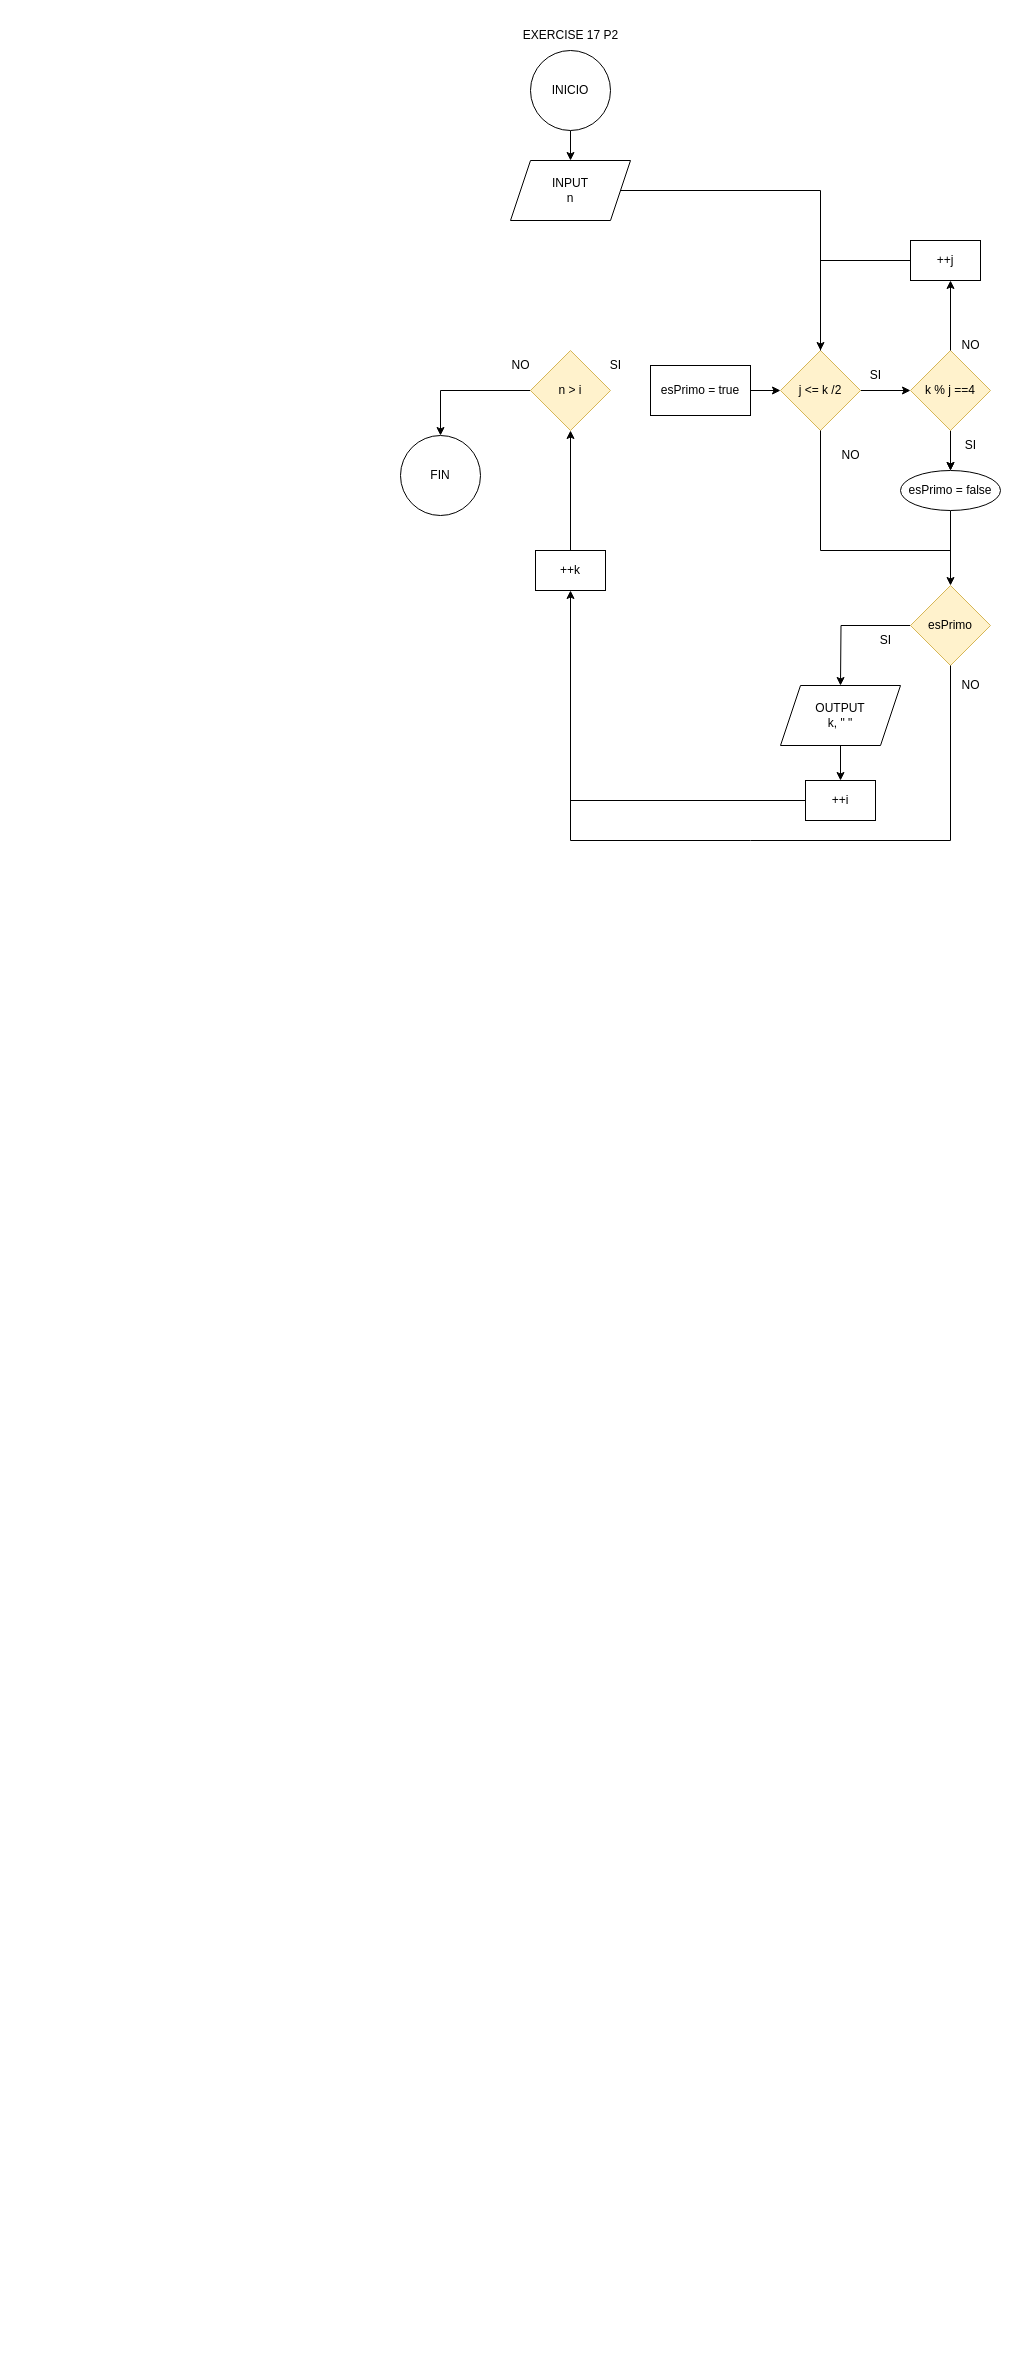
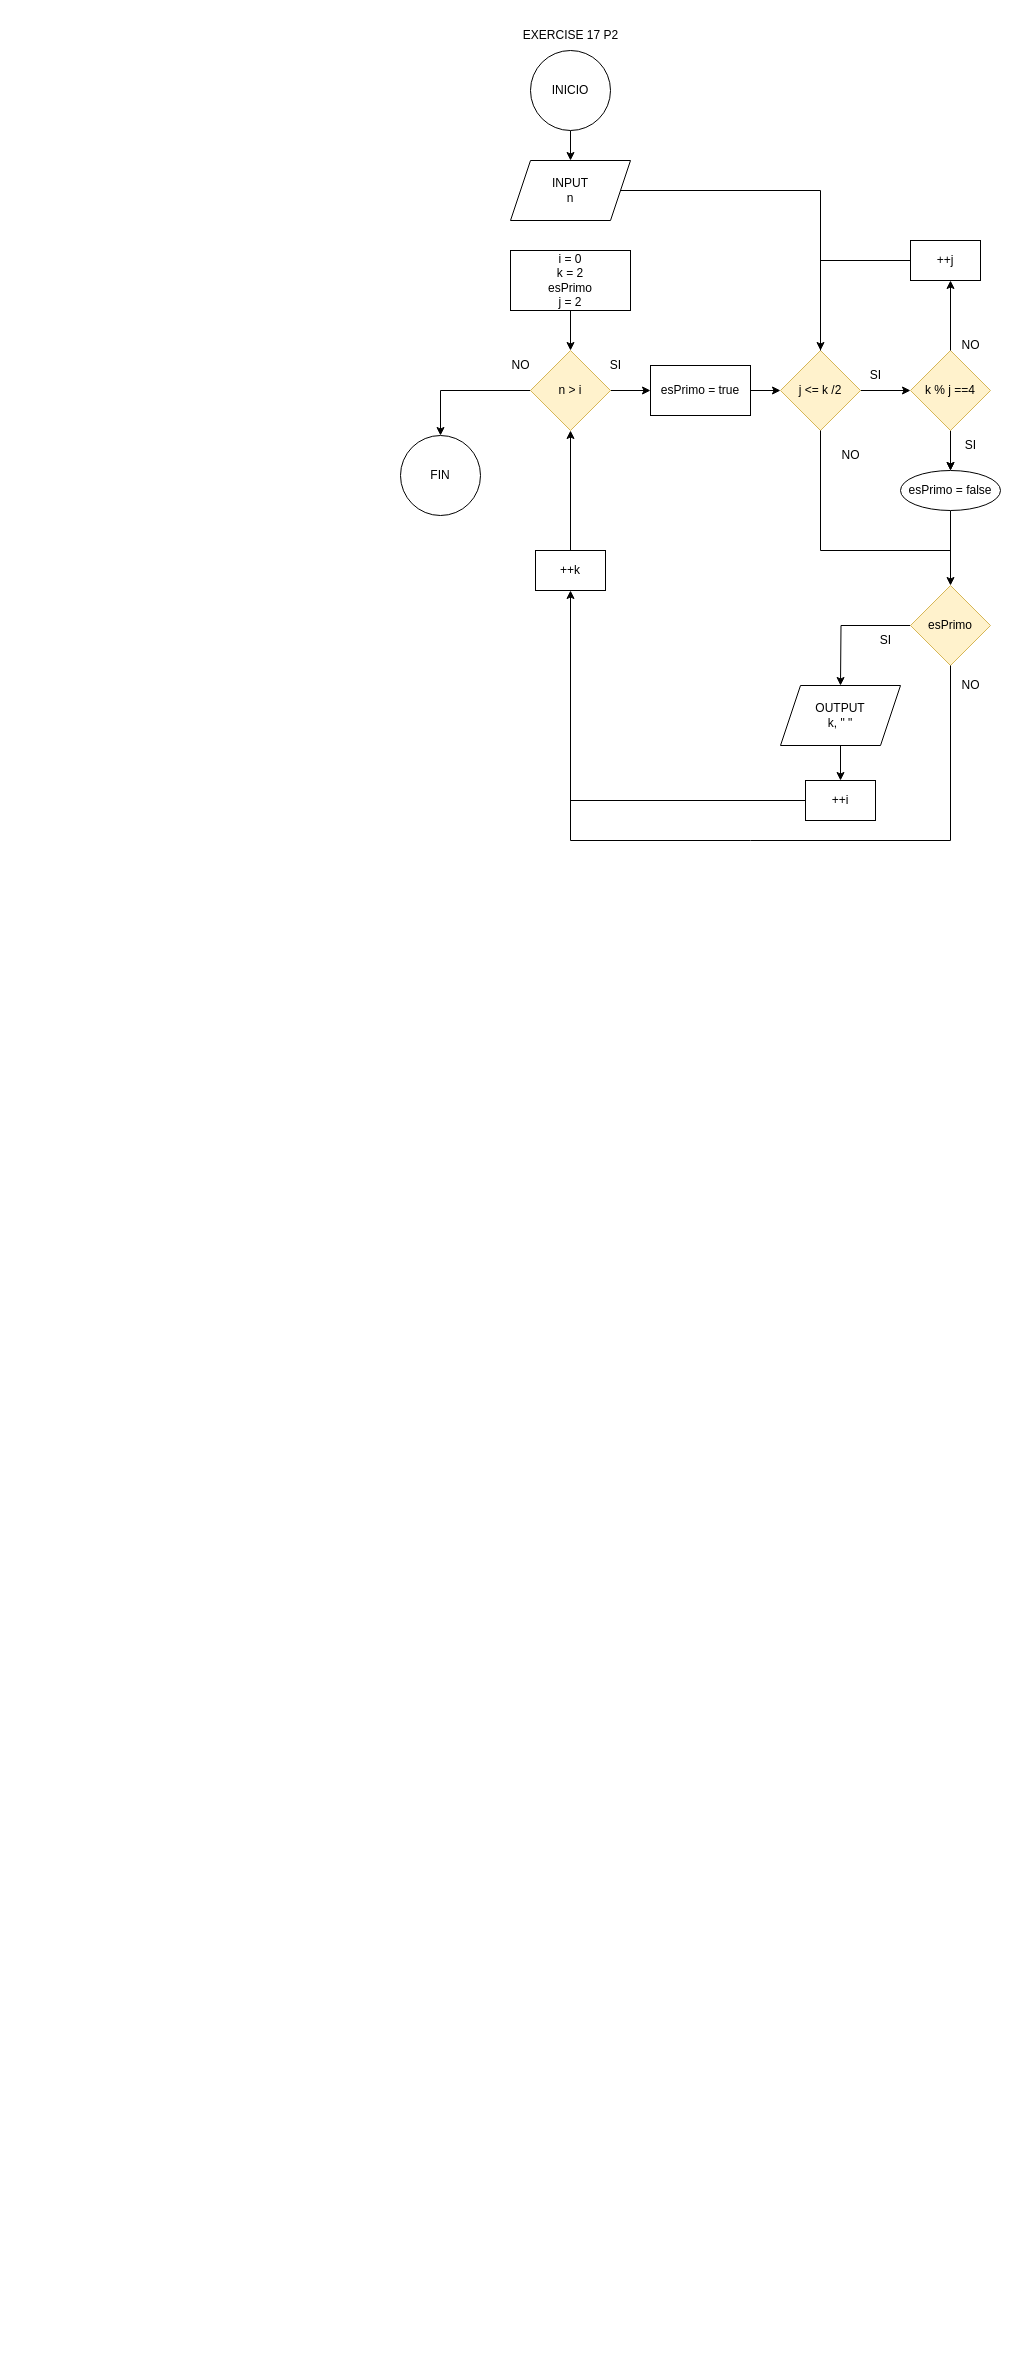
none -> (571, 281)
none -> (571, 327)
none -> (627, 391)
